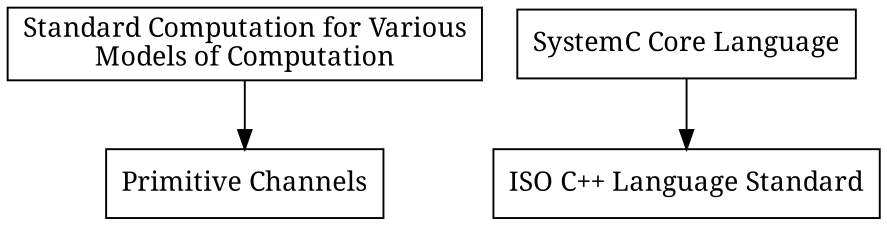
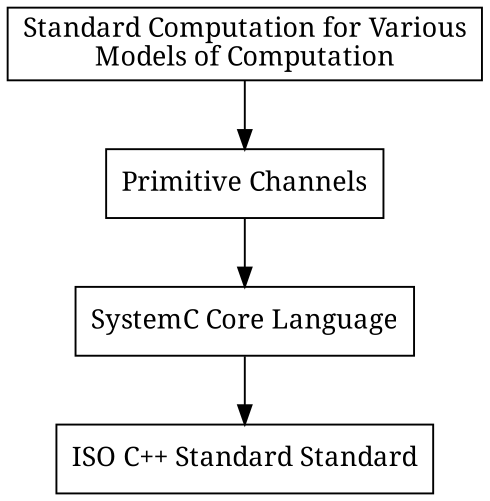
(687, 184) -> (245, 459)
none -> (245, 243)
